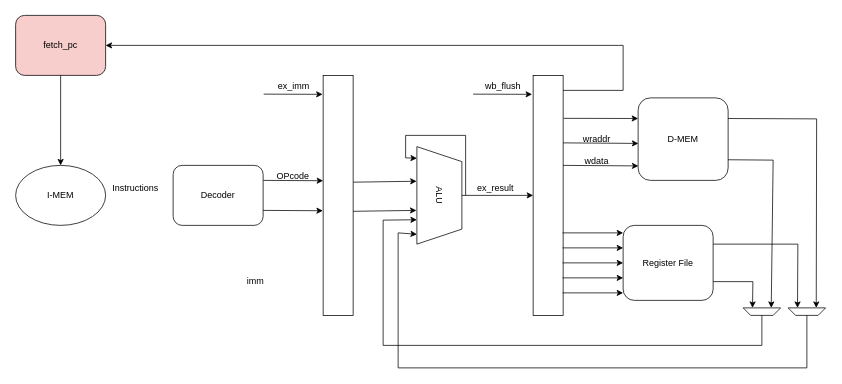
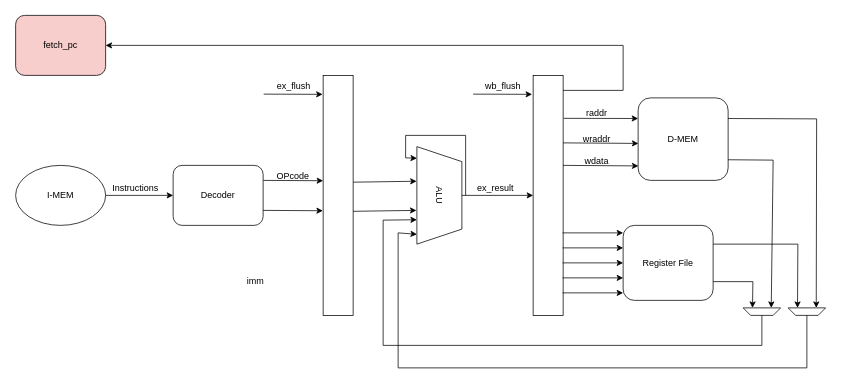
(294, 87) -> (294, 87)
none -> (597, 113)
(60, 117) -> none
none -> (137, 195)
